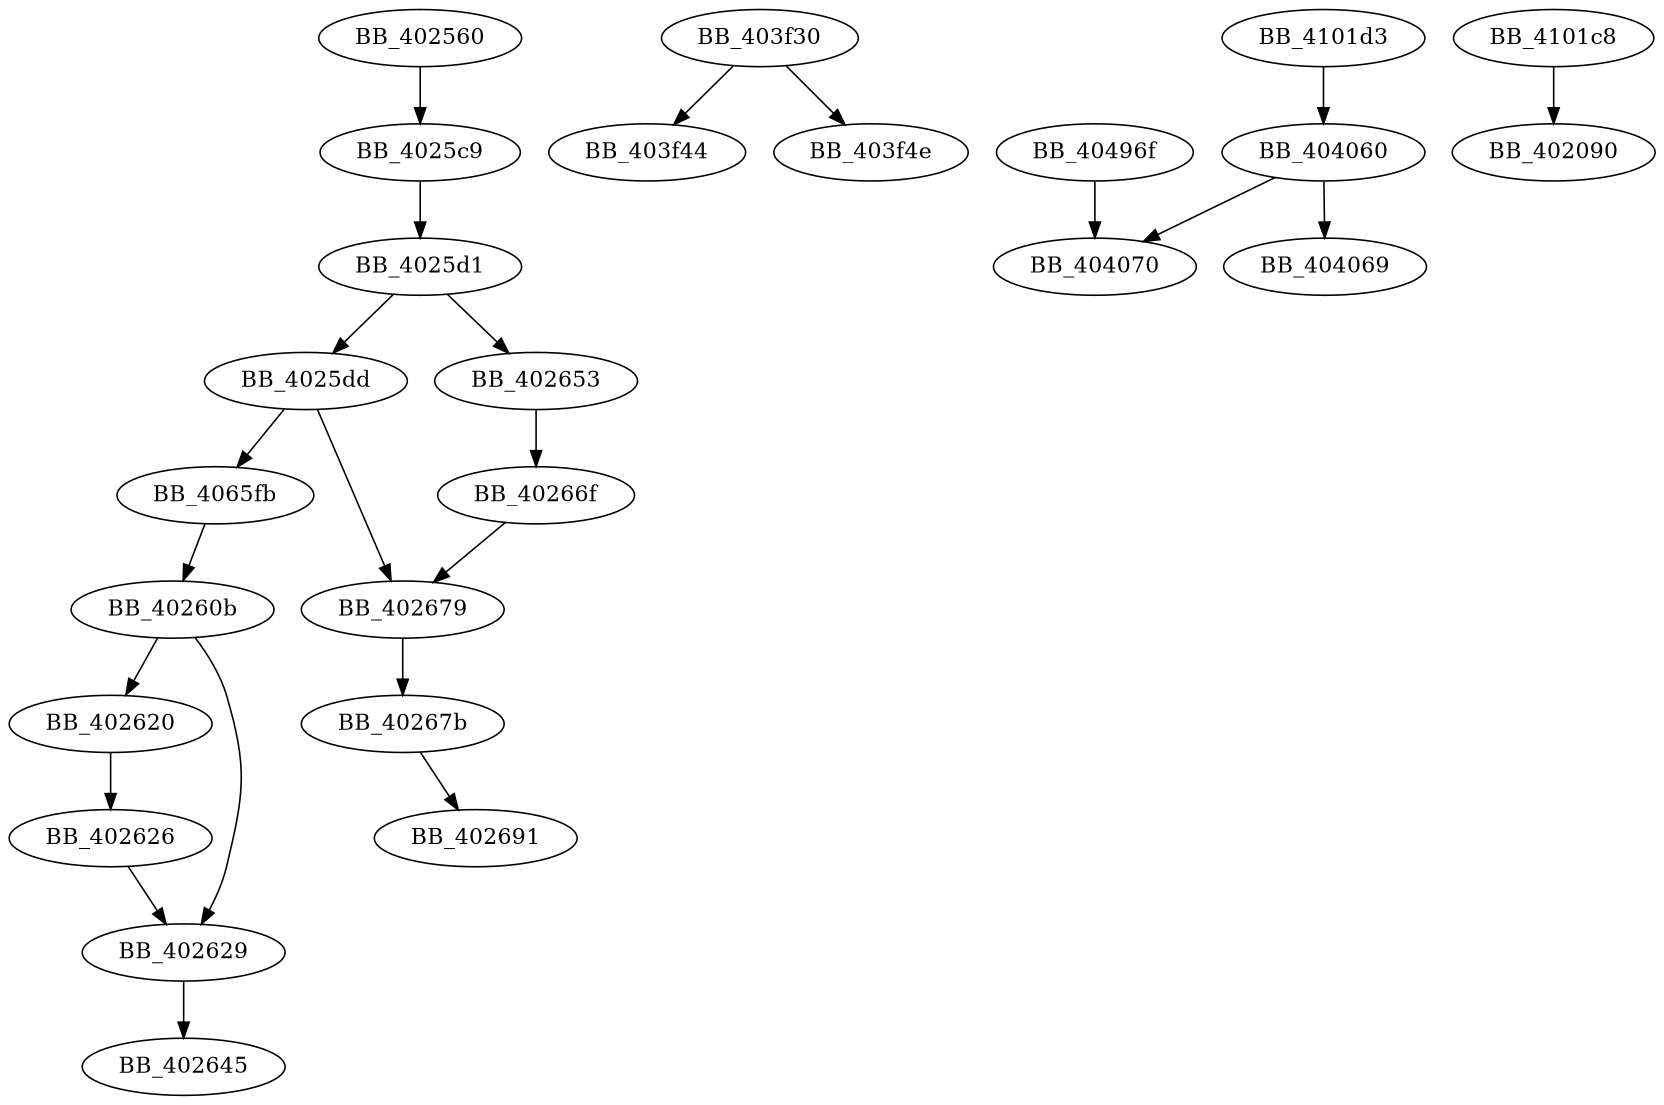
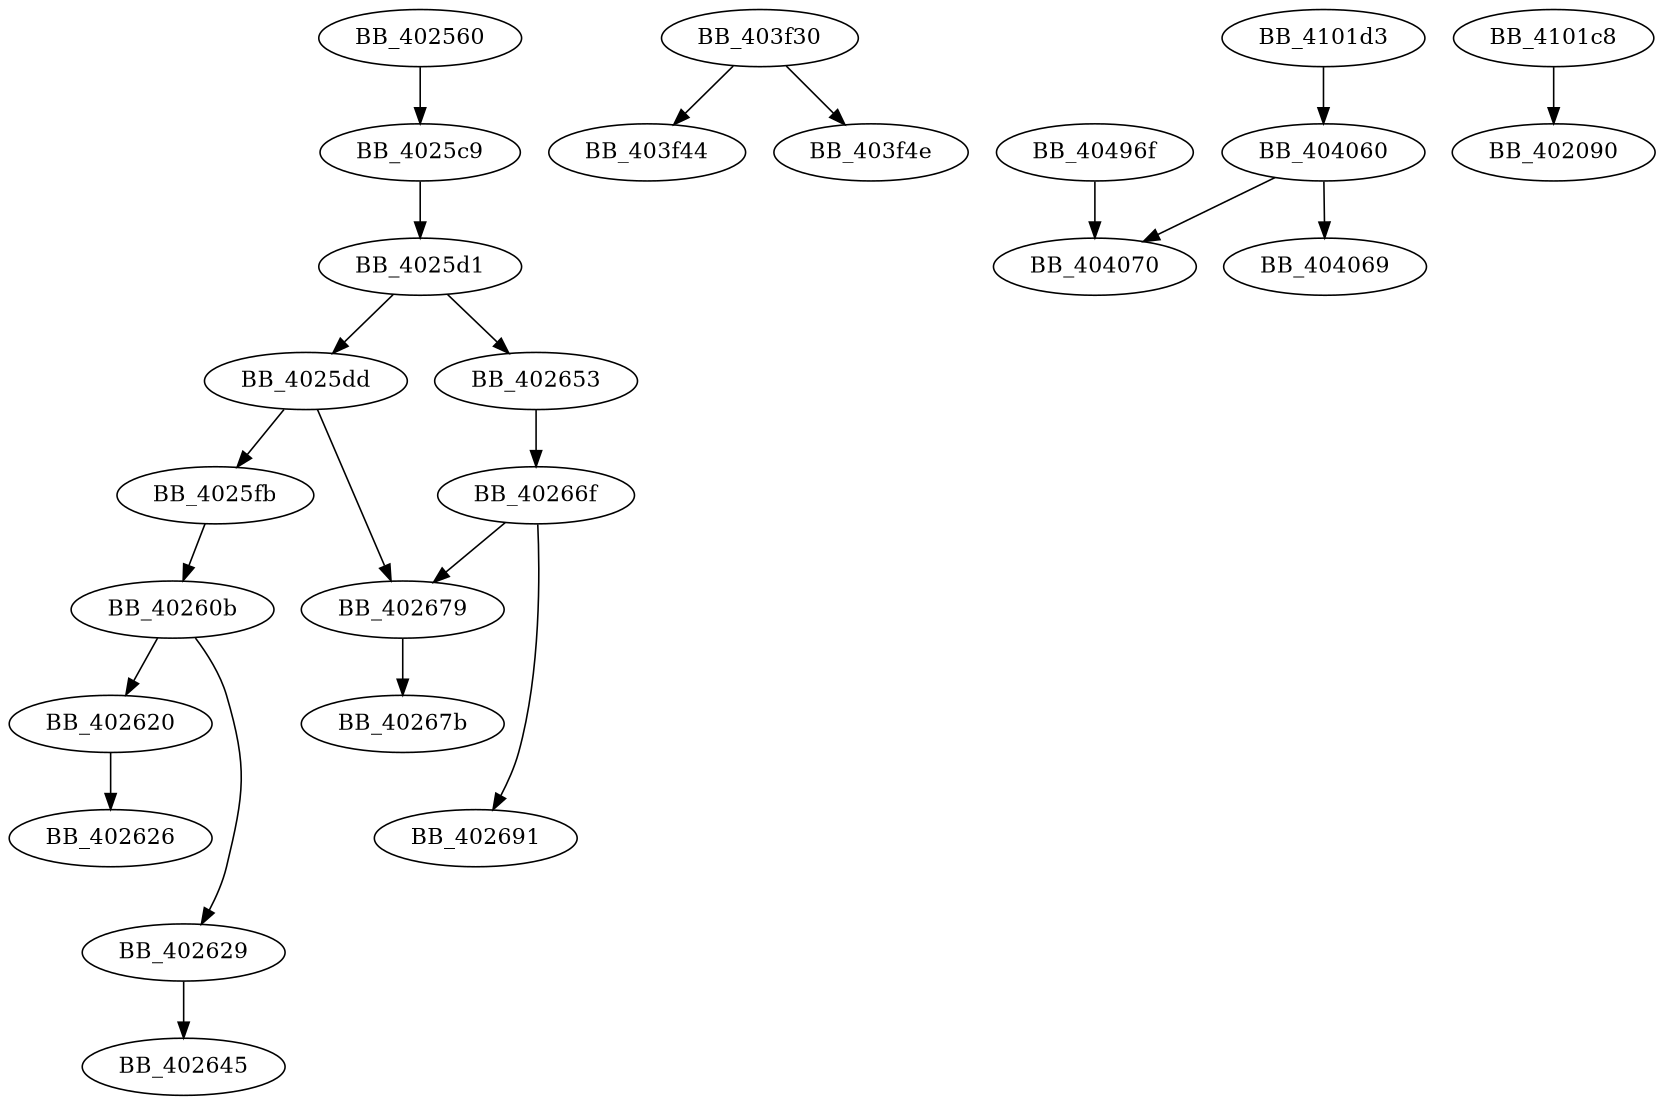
(215, 495) -> (215, 495)
(435, 774) -> (534, 662)
(143, 889) -> none
